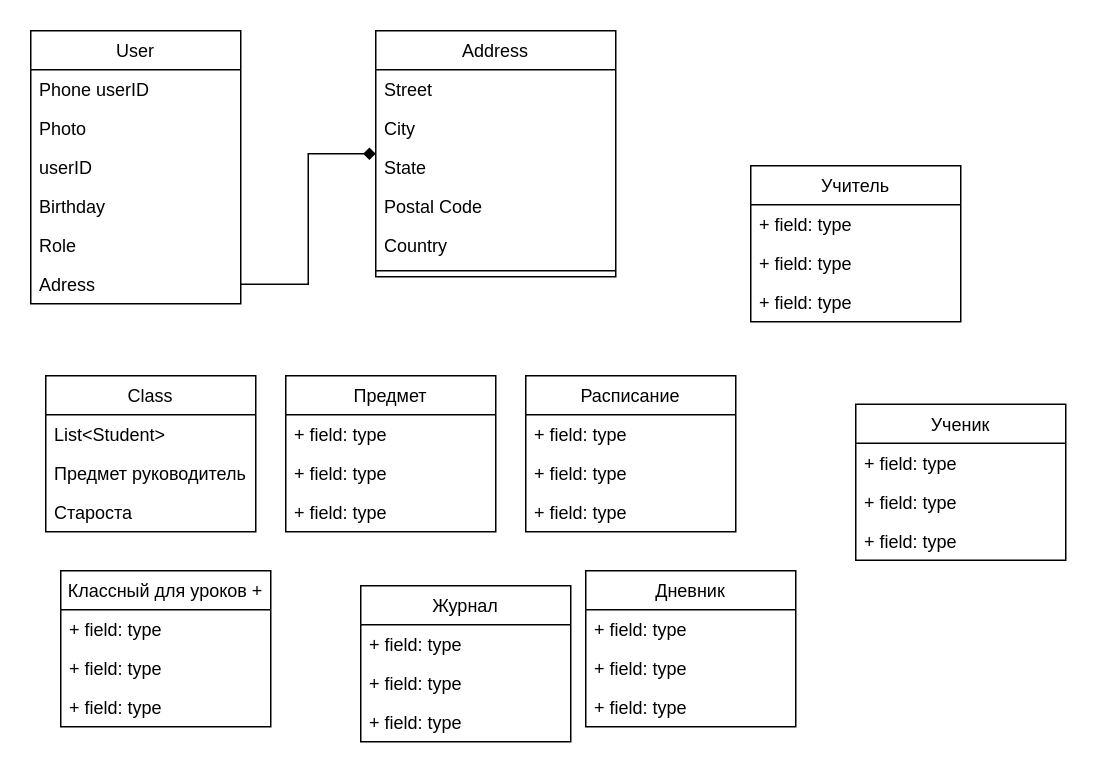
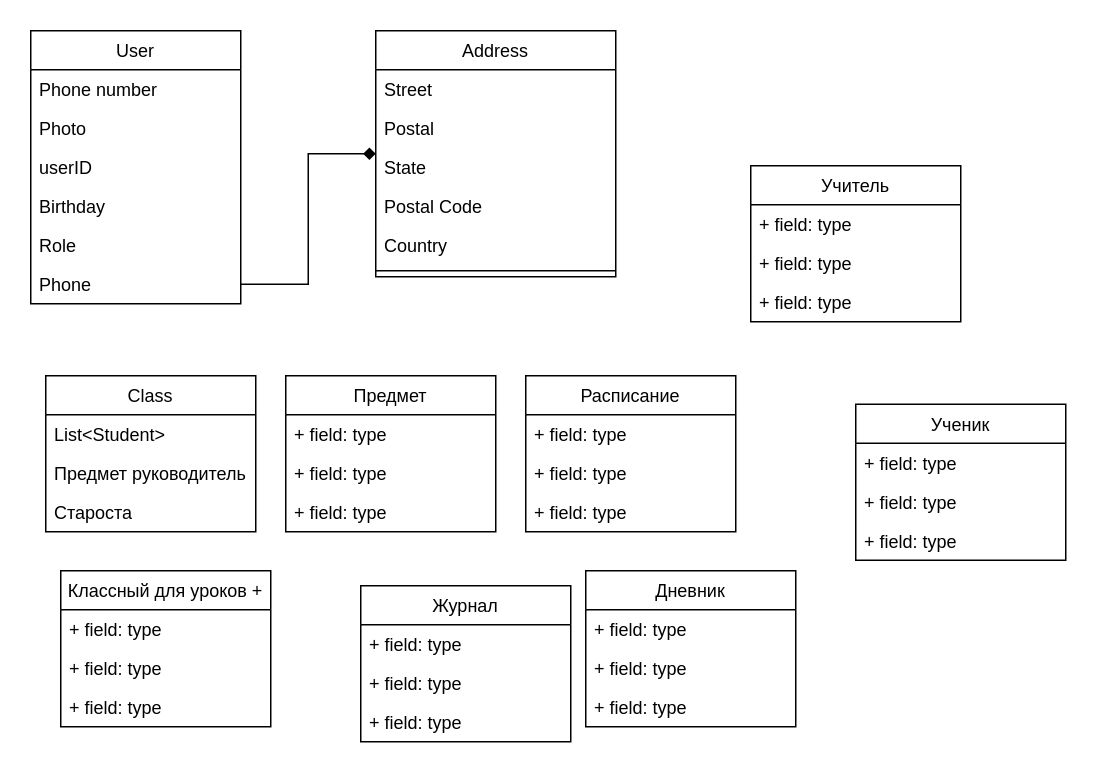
(97, 90) -> (97, 90)
(402, 129) -> (412, 129)
(69, 285) -> (64, 285)
